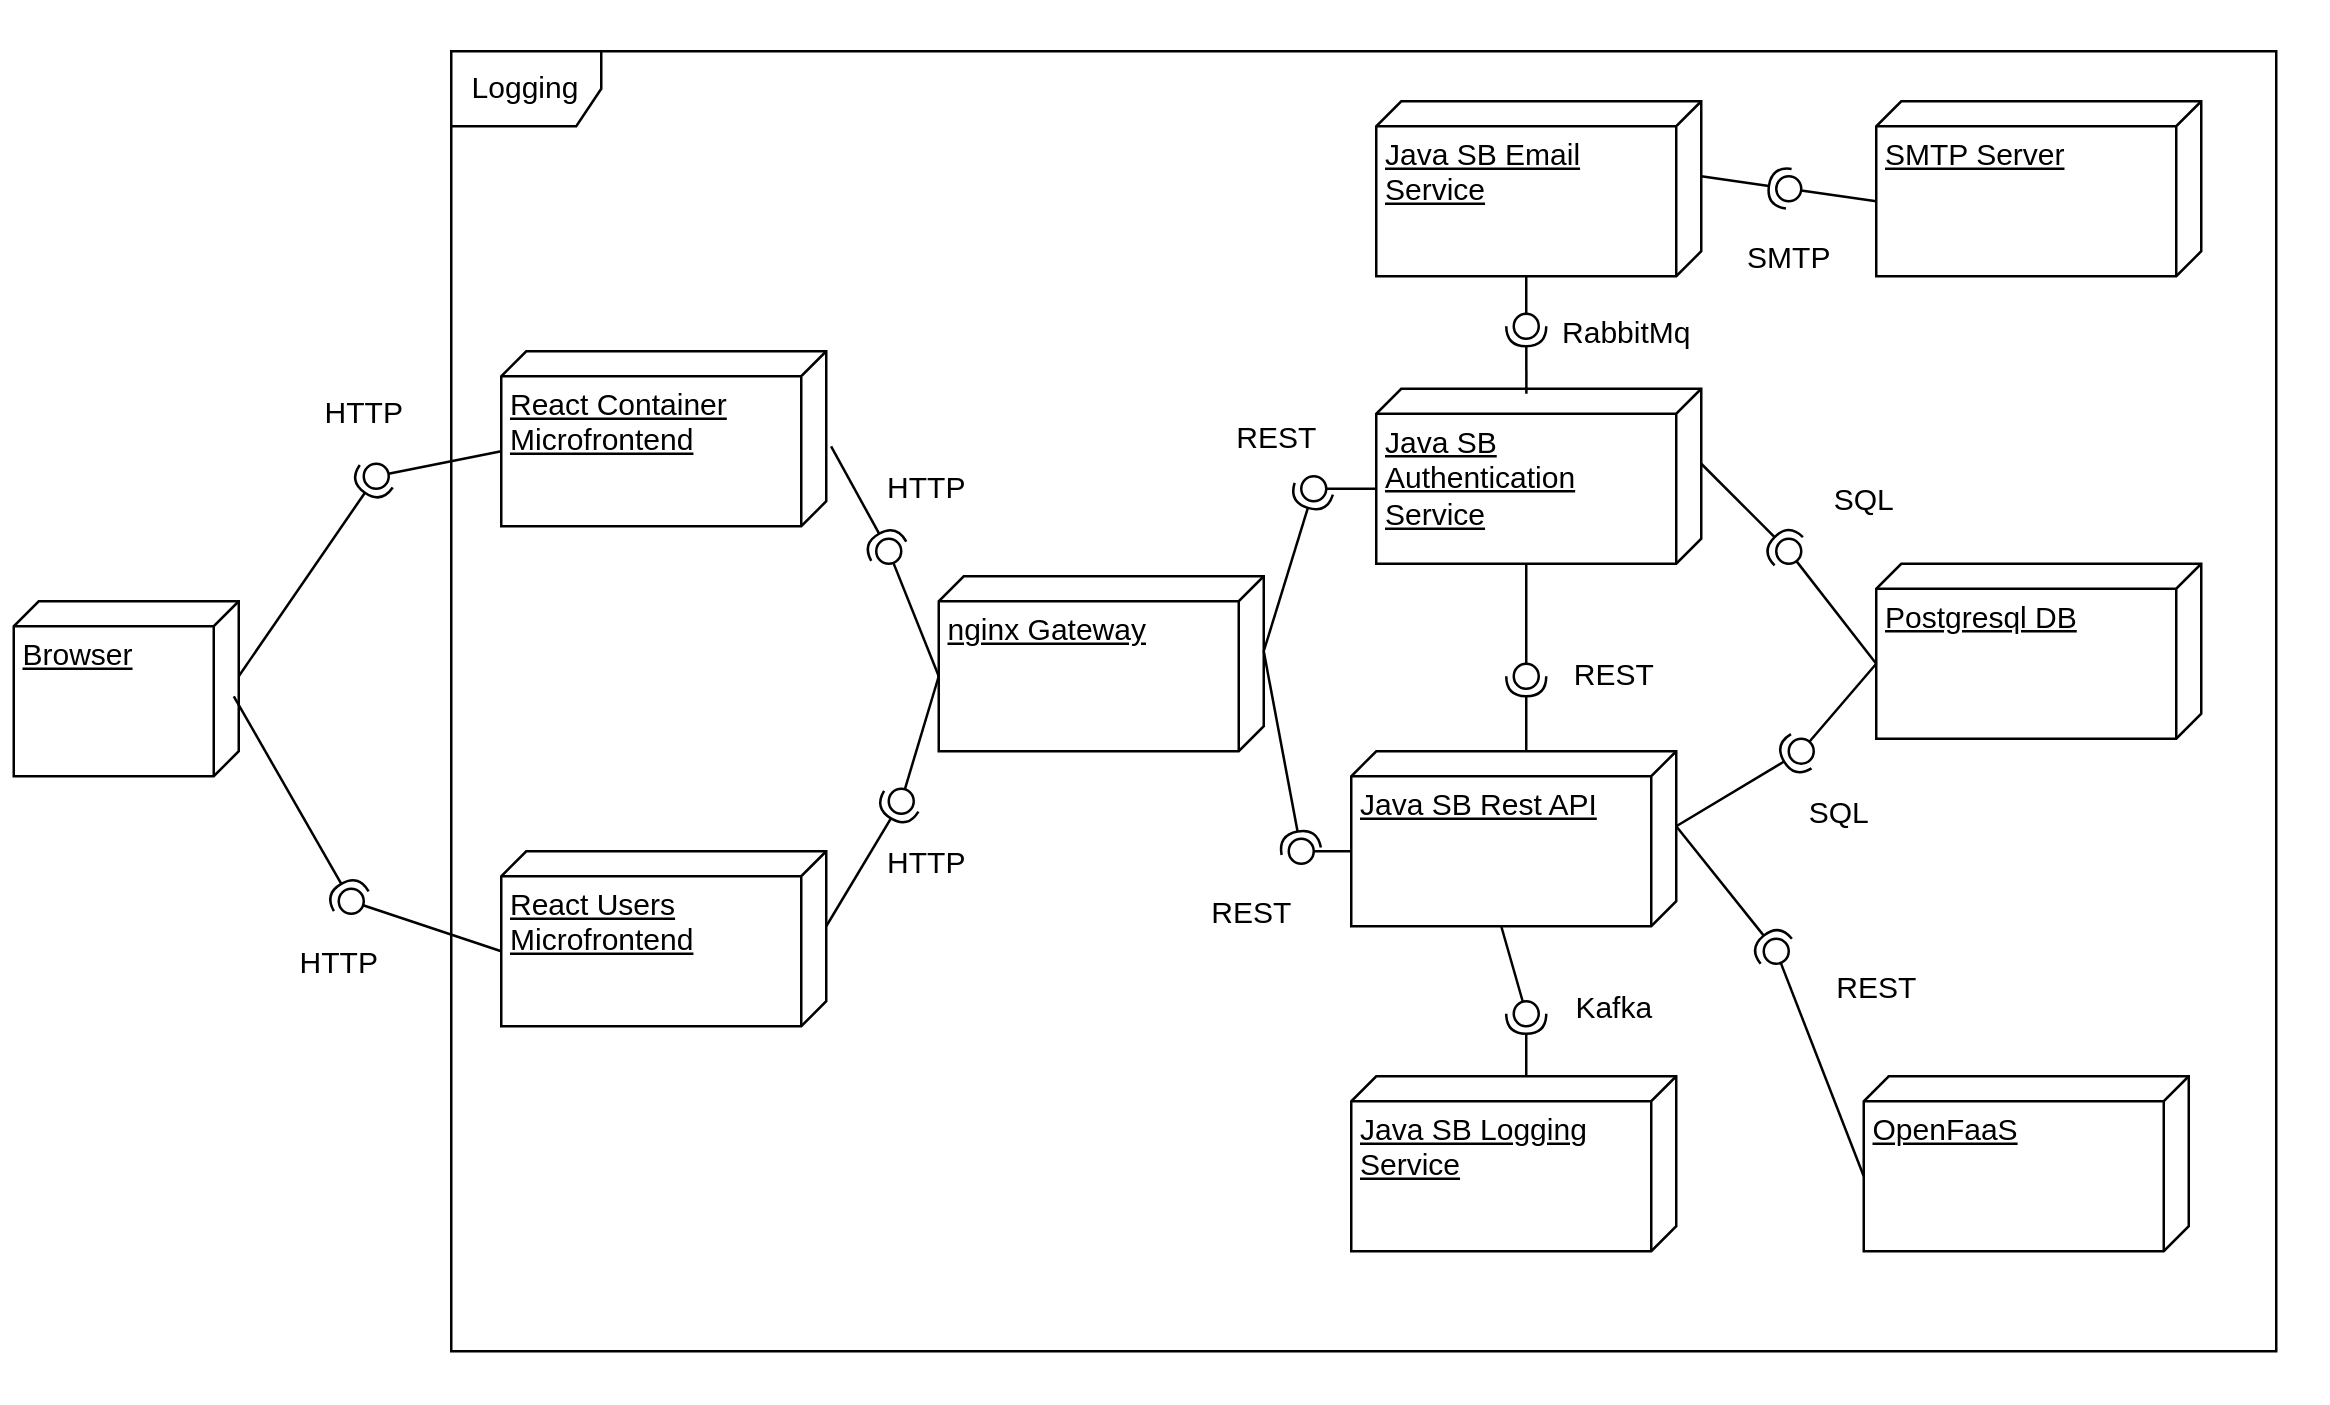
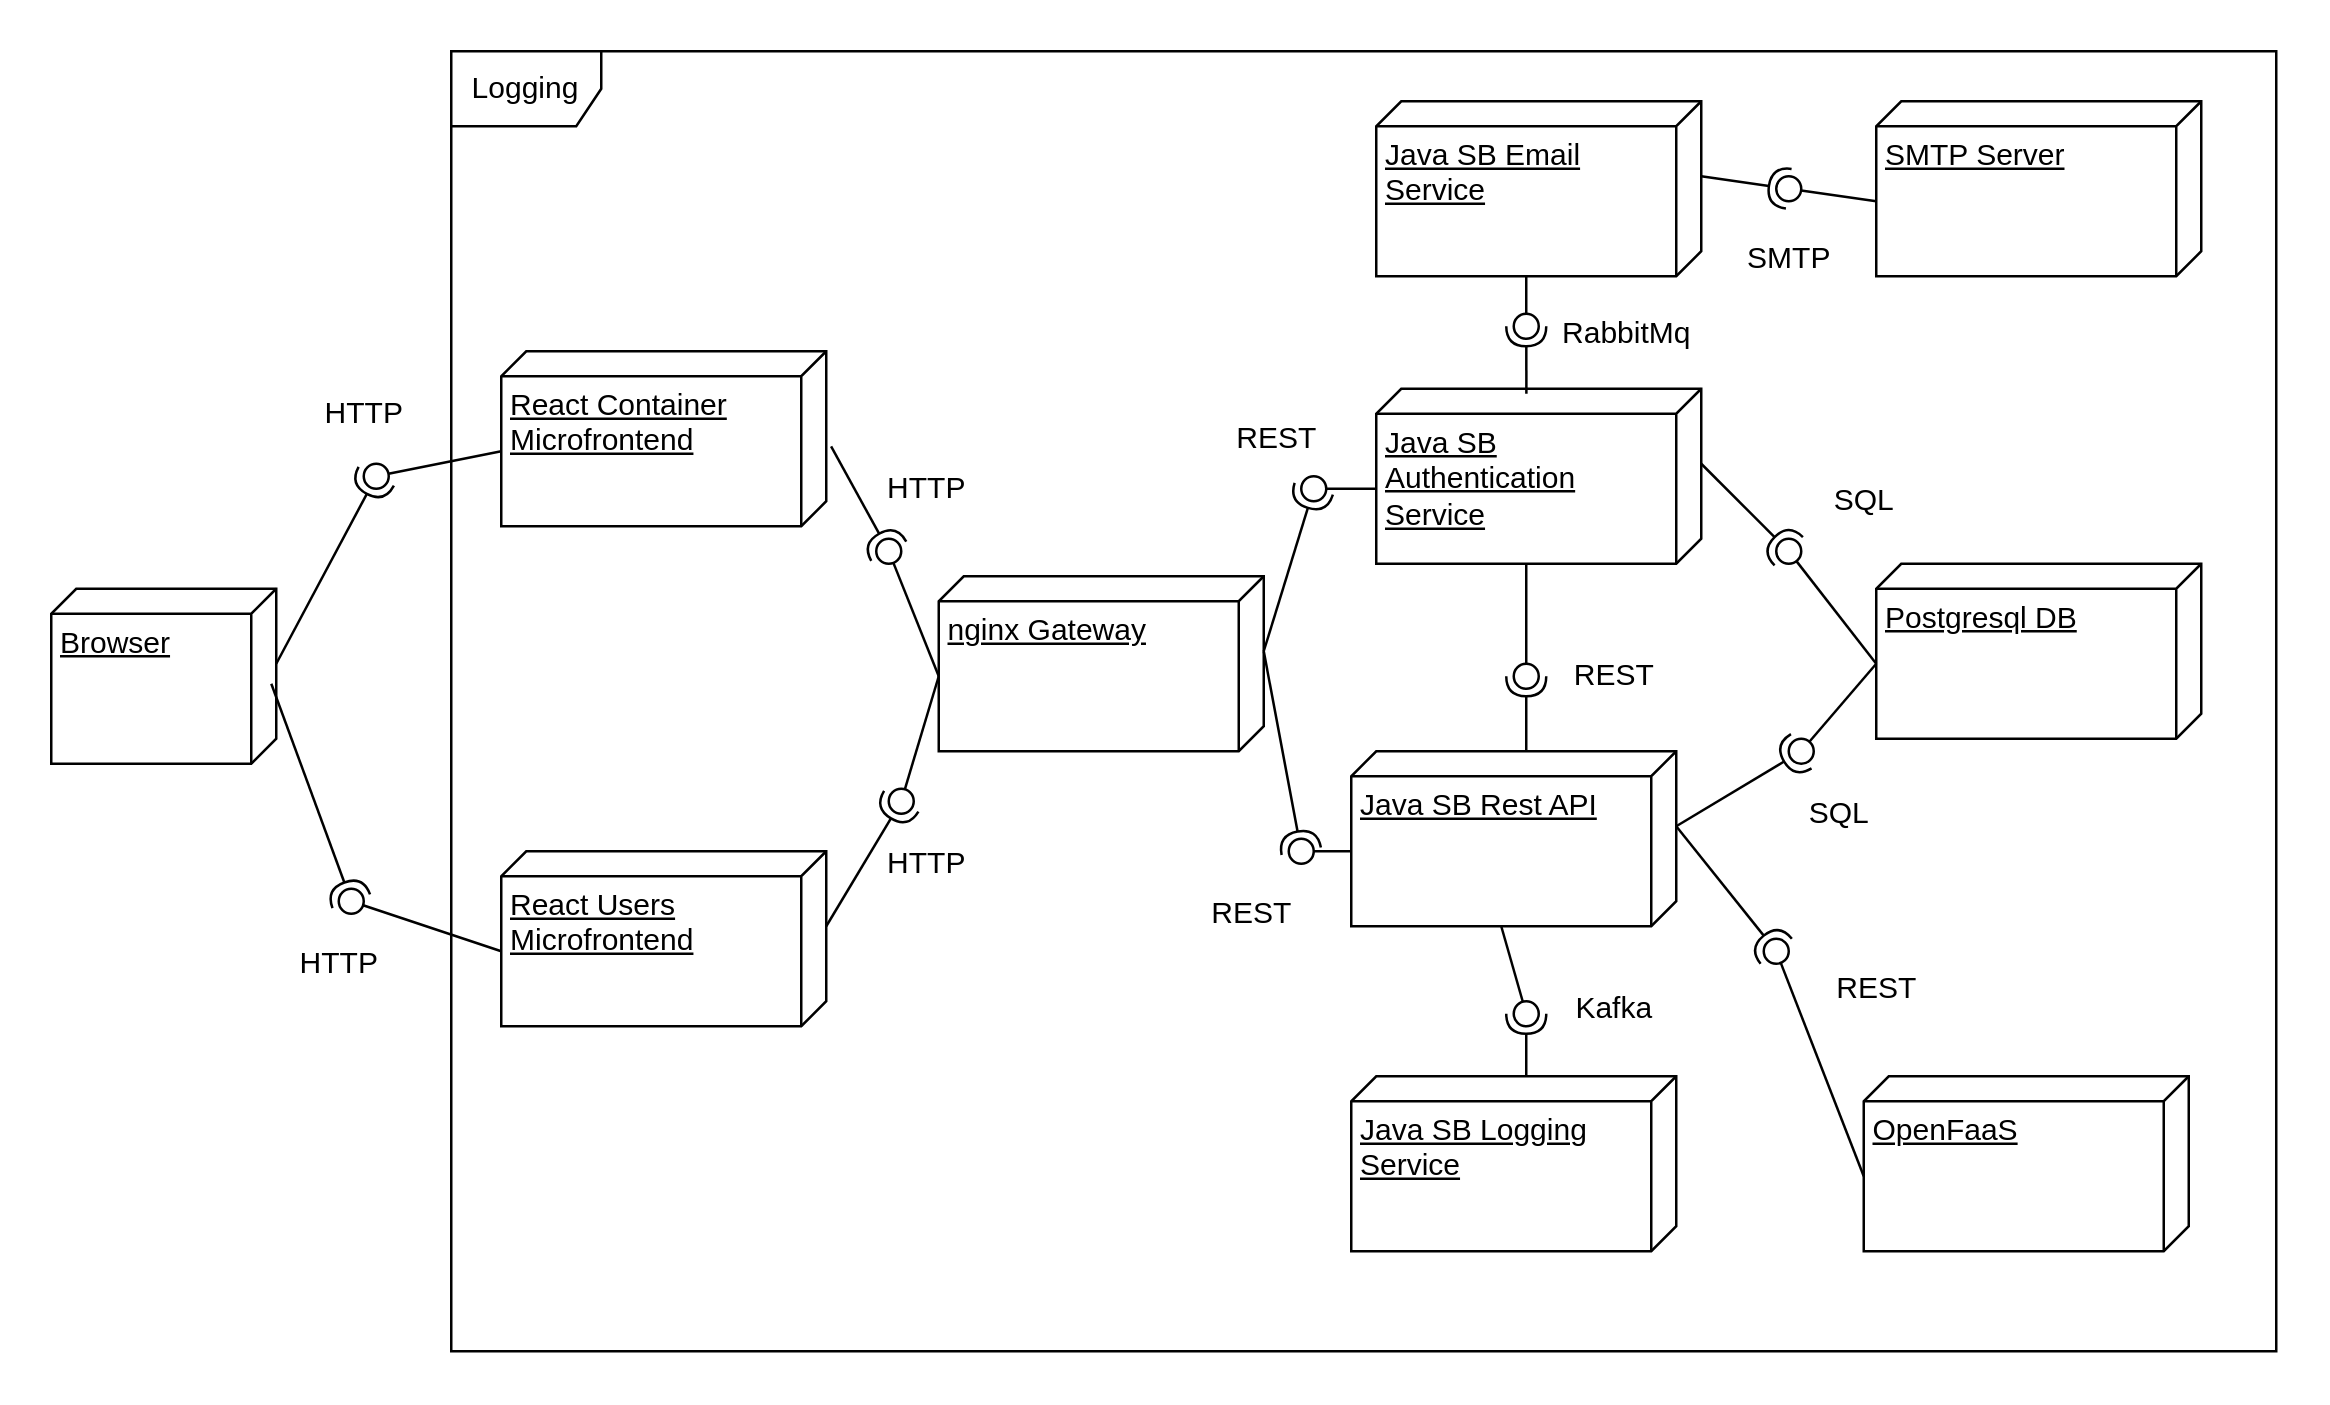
(126, 689) -> (164, 676)
